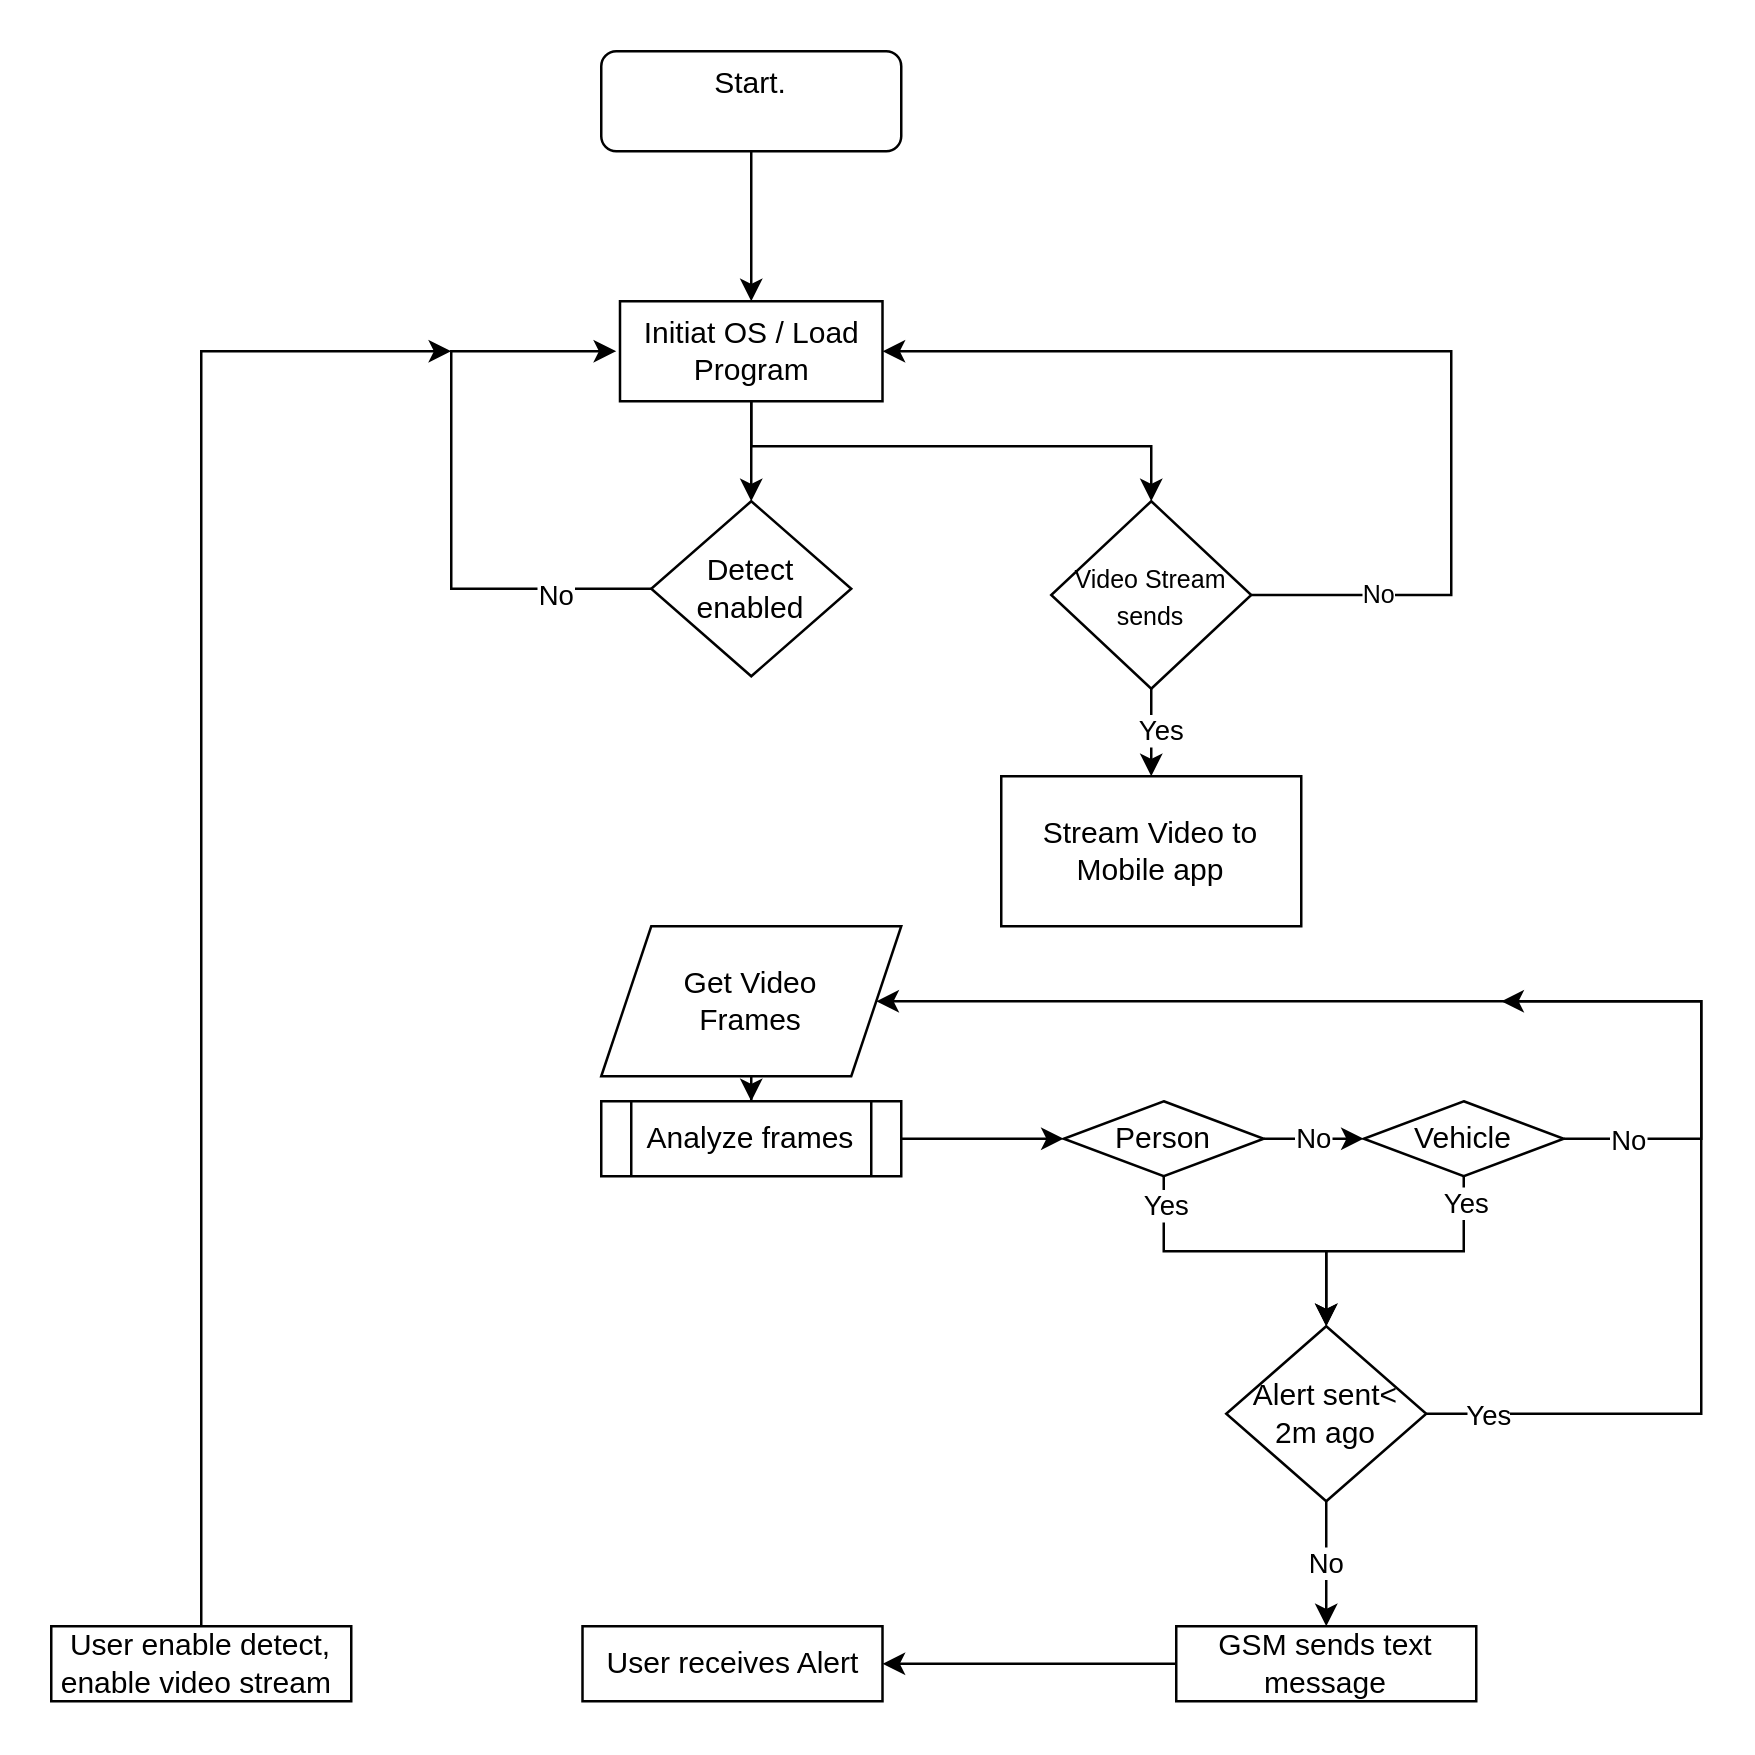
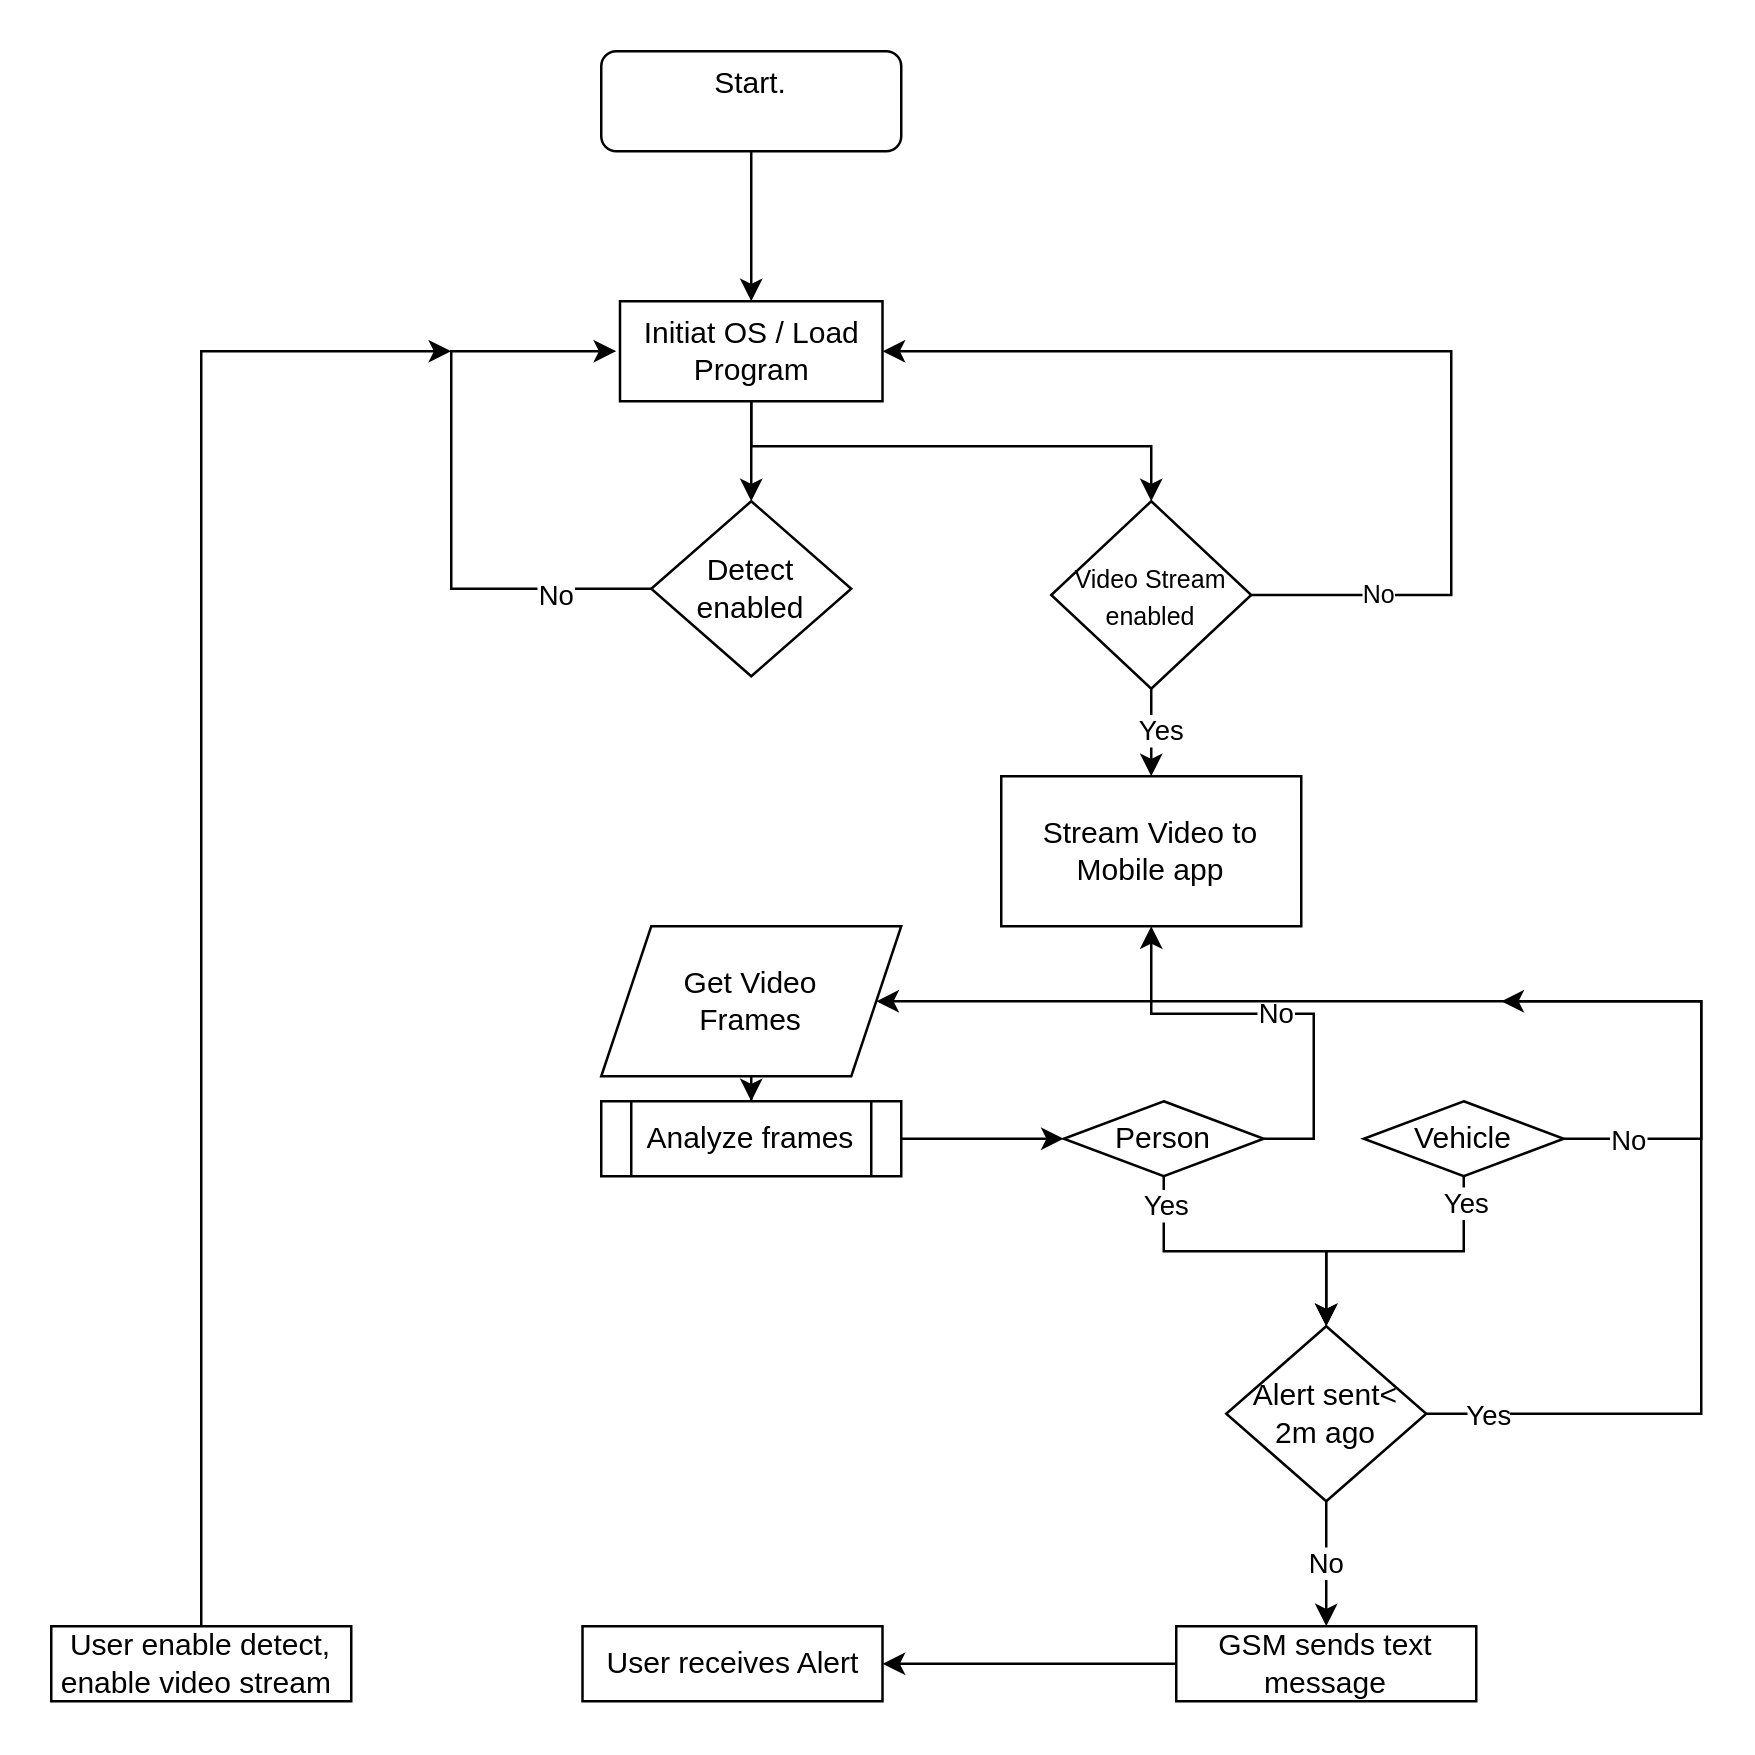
(1151, 596) -> (1151, 596)
(1320, 1139) -> (1302, 1014)
